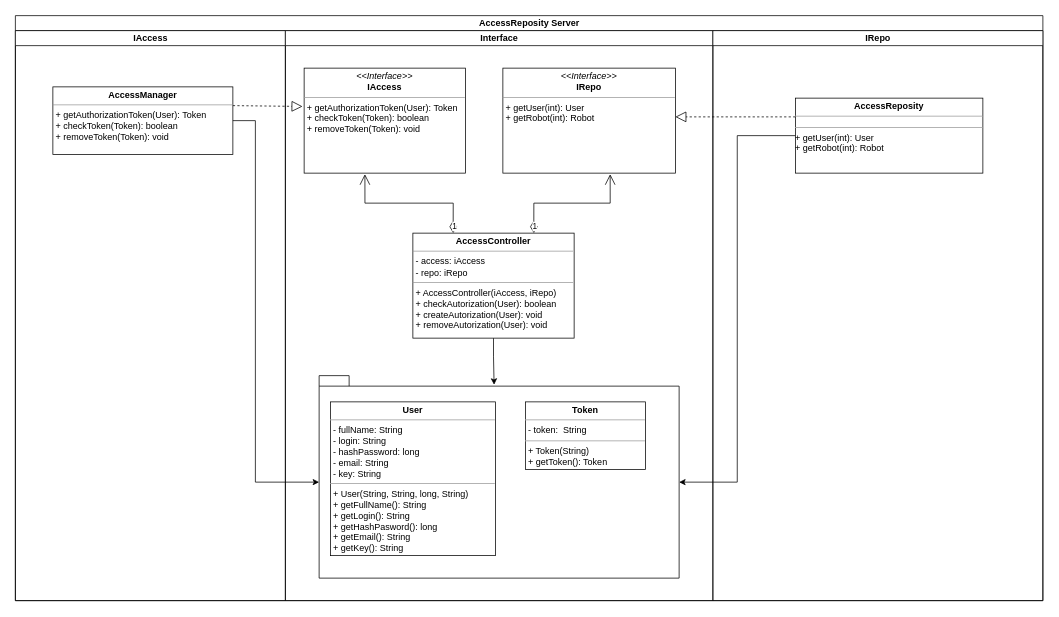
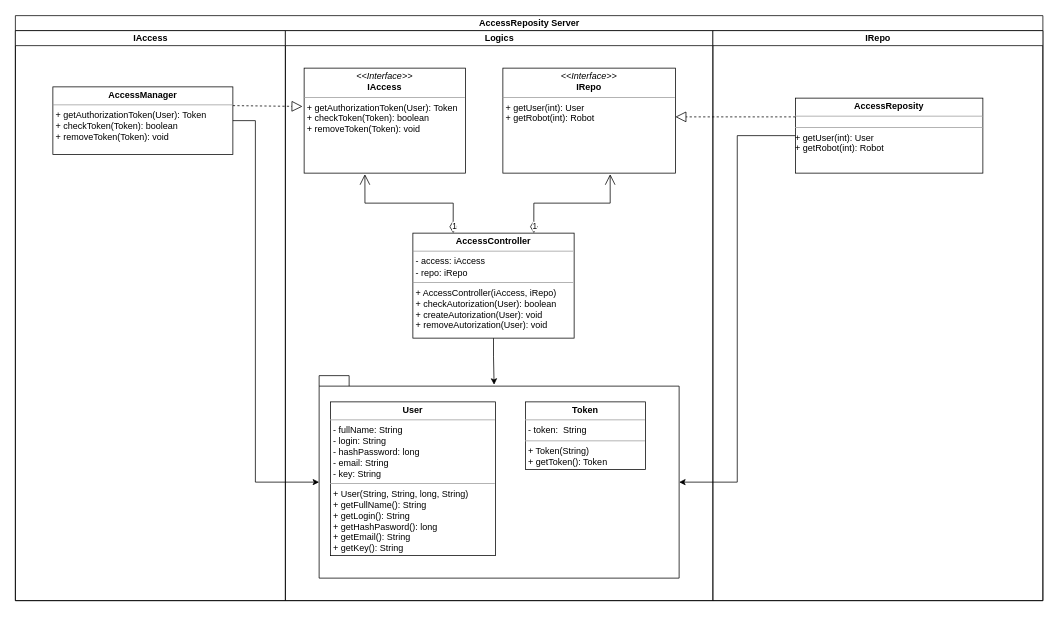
(500, 38) -> (500, 38)
